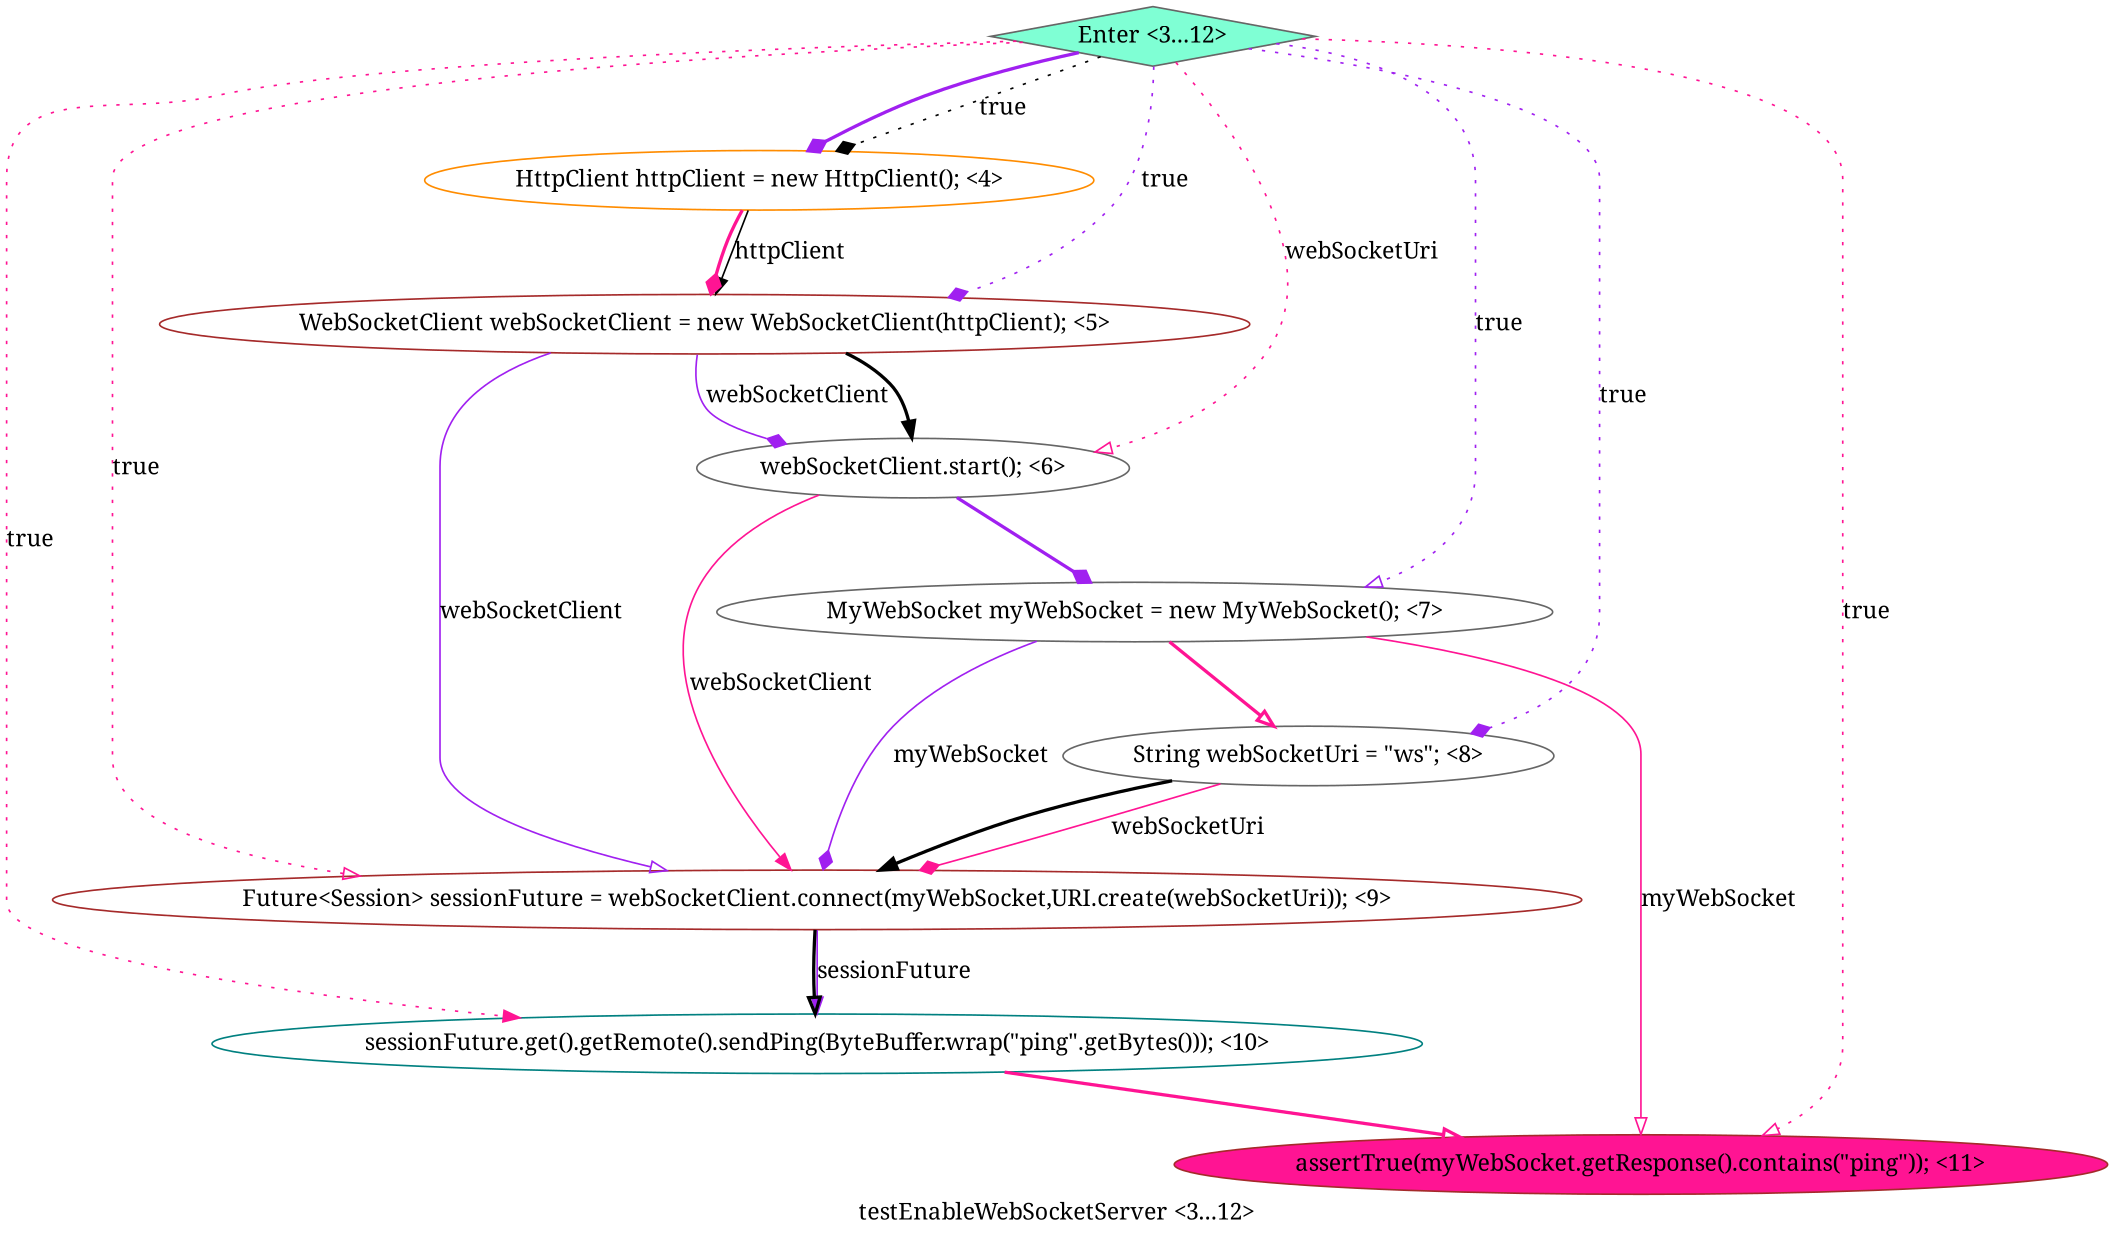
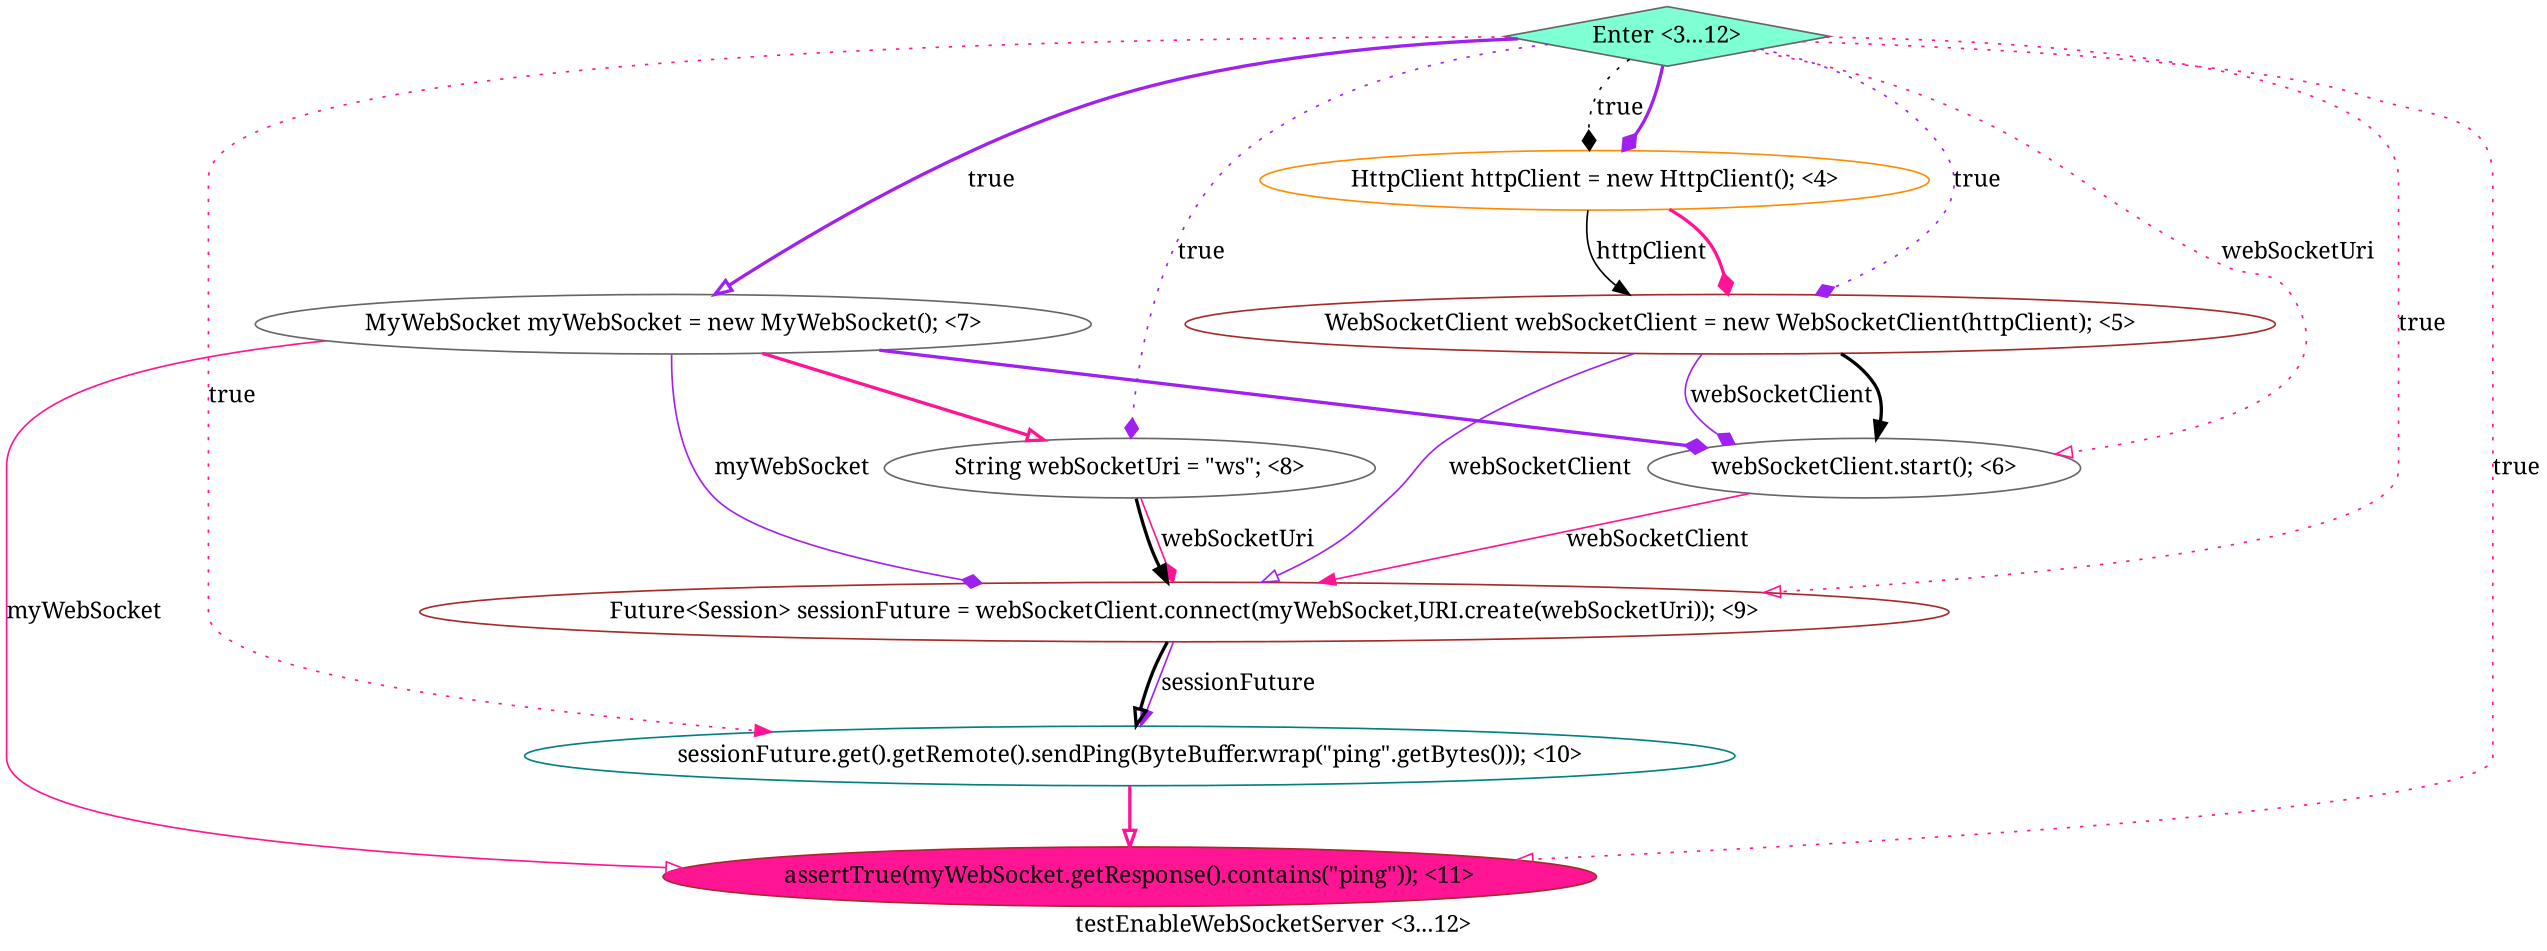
(1476, 271) -> (1104, 100)
(1015, 535) -> (1283, 398)
